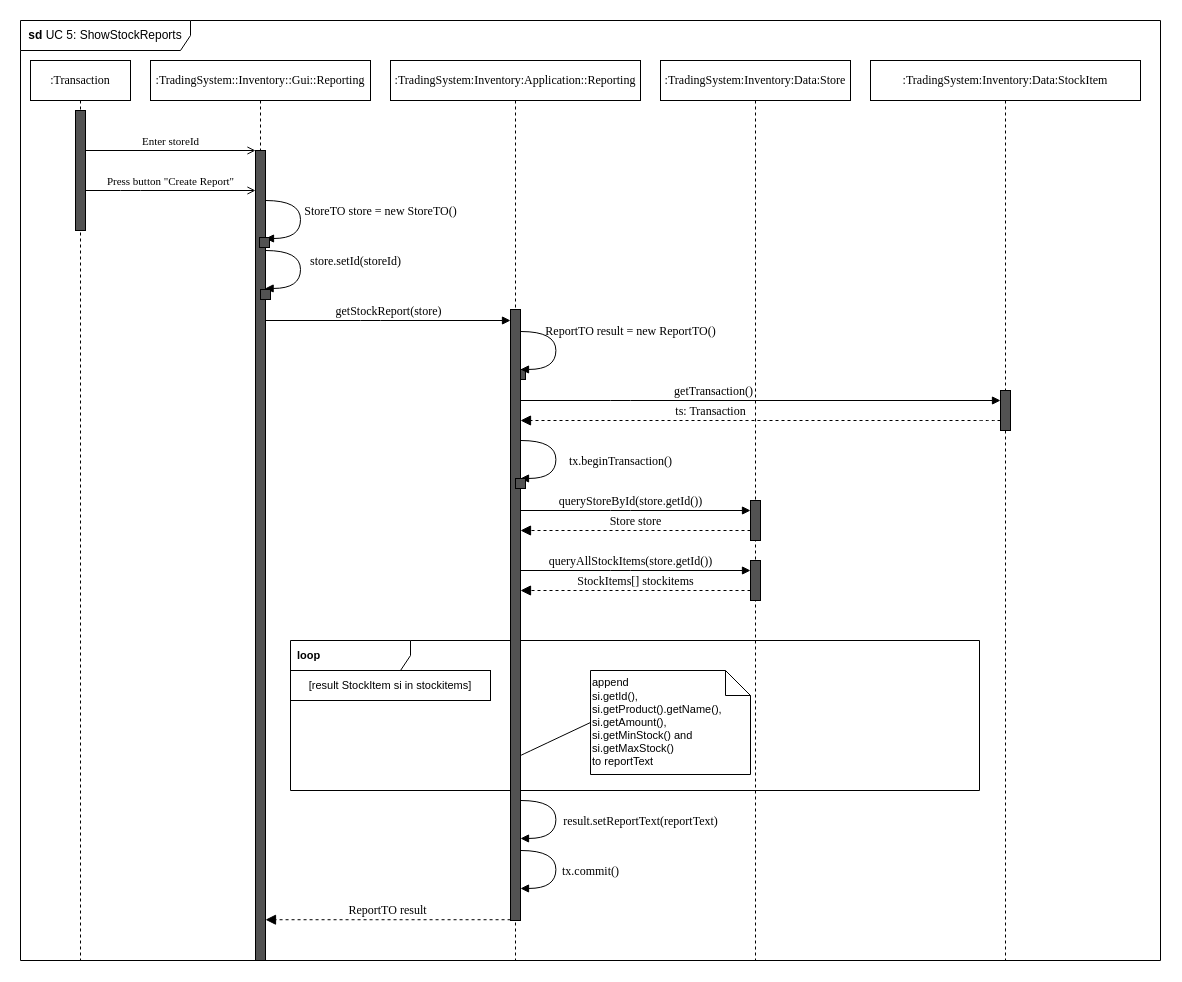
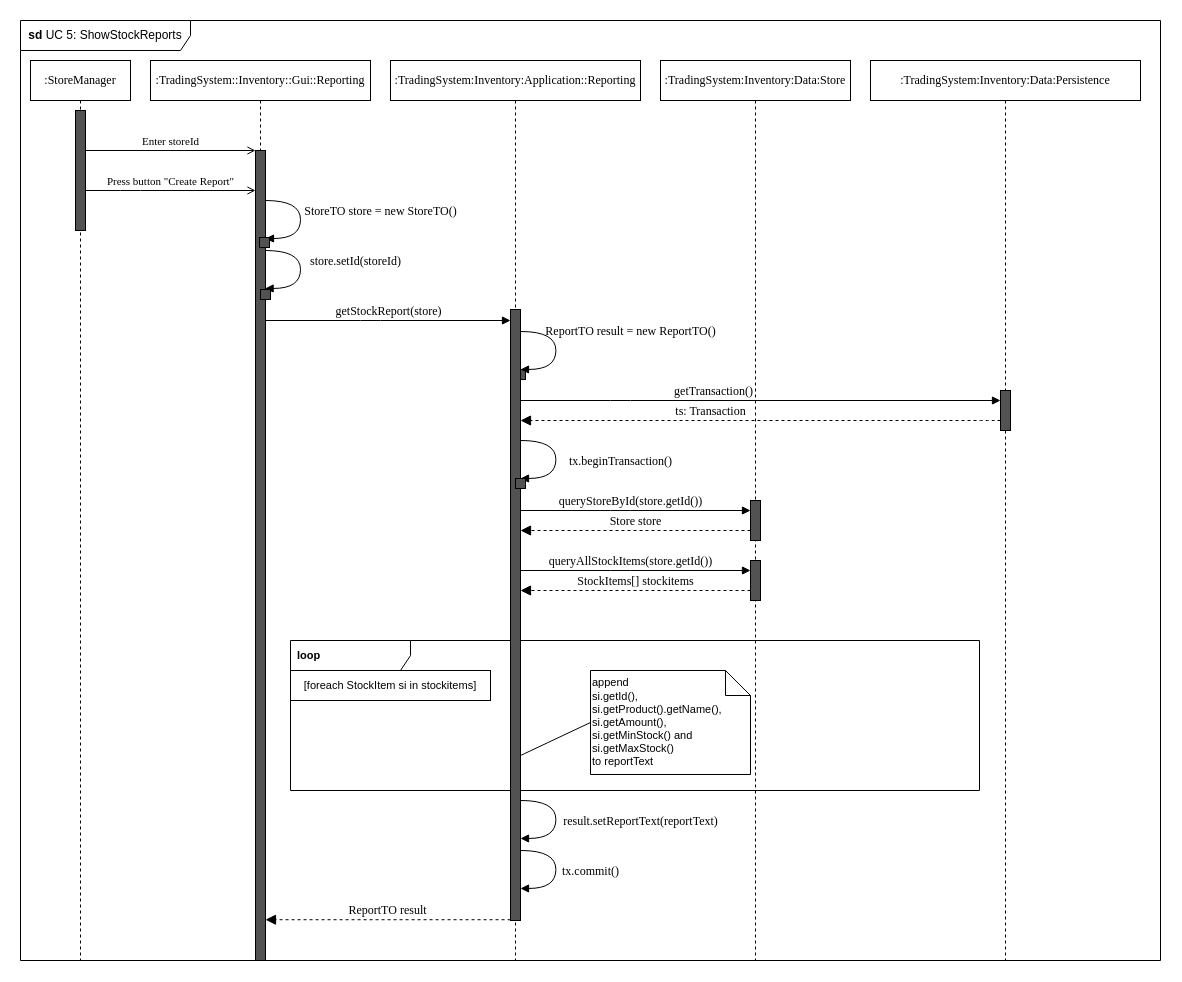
(81, 81) -> (81, 81)
(1006, 81) -> (1006, 81)
(391, 686) -> (391, 686)
